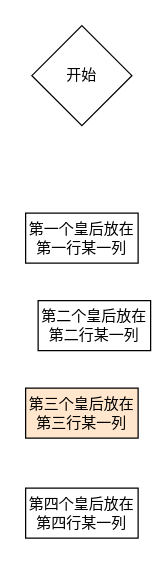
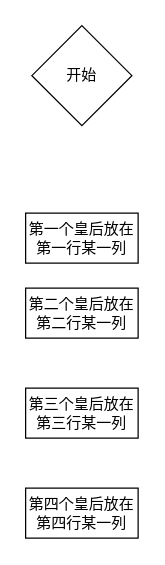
(94, 326) -> (82, 313)
(82, 413) -> (82, 413)
